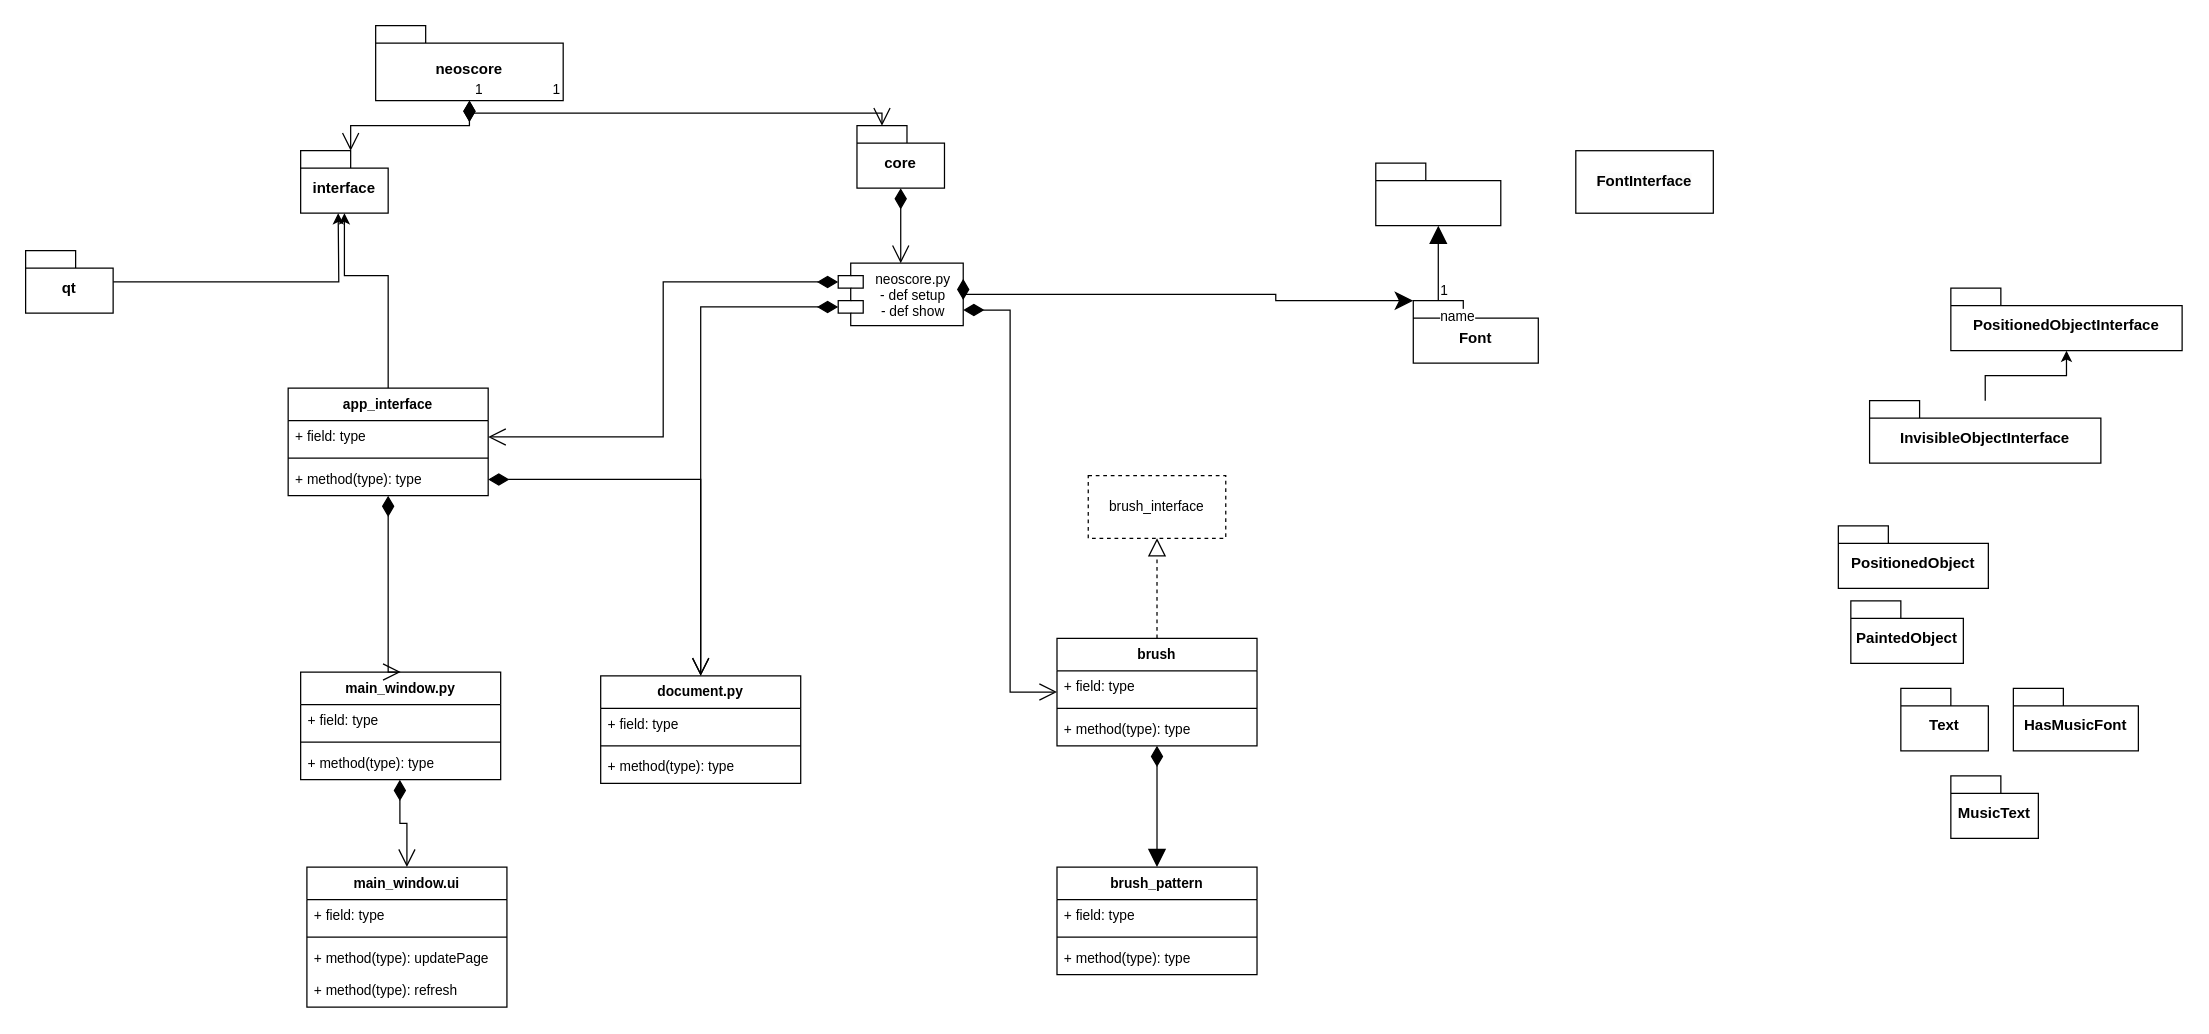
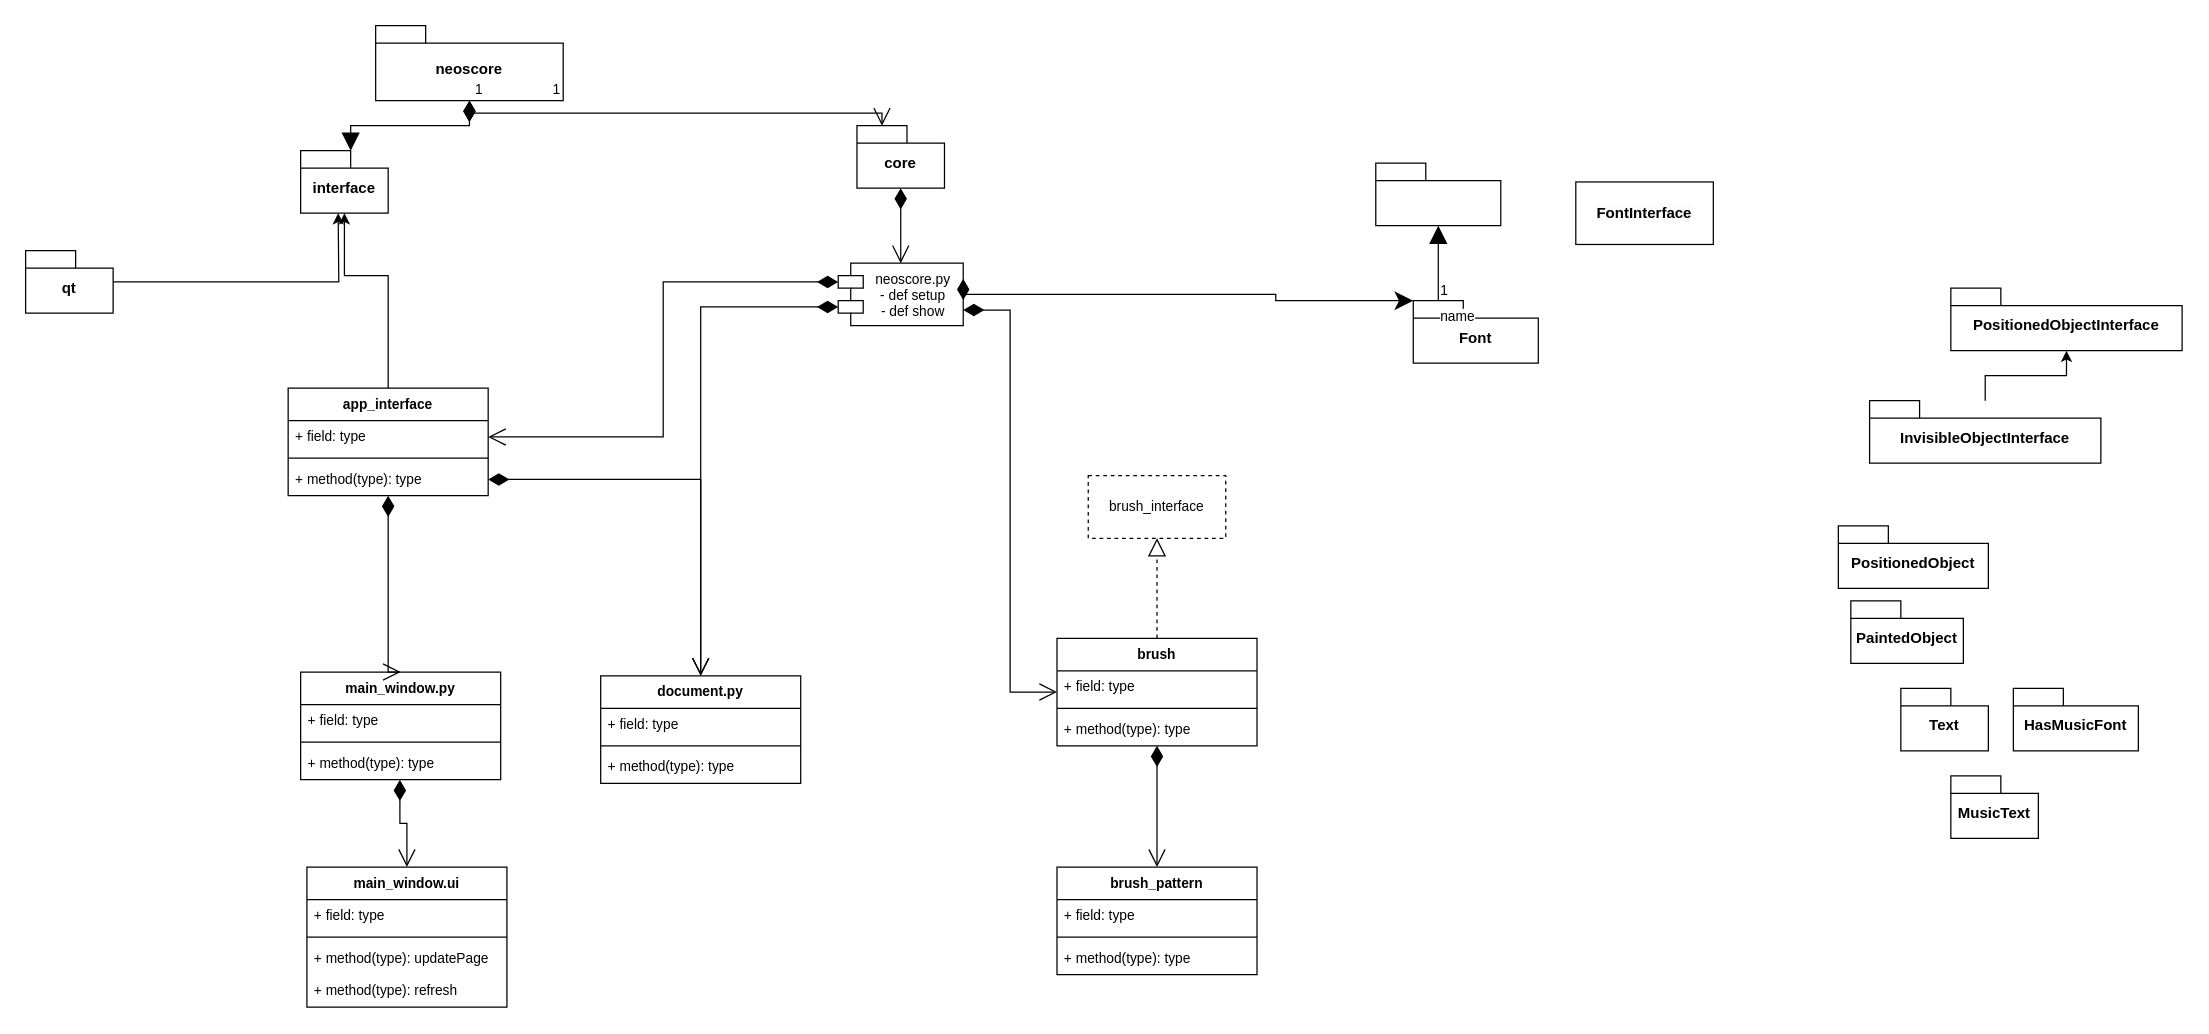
(351, 138) -> (351, 131)
(1644, 182) -> (1644, 213)
(1157, 848) -> (1157, 854)
